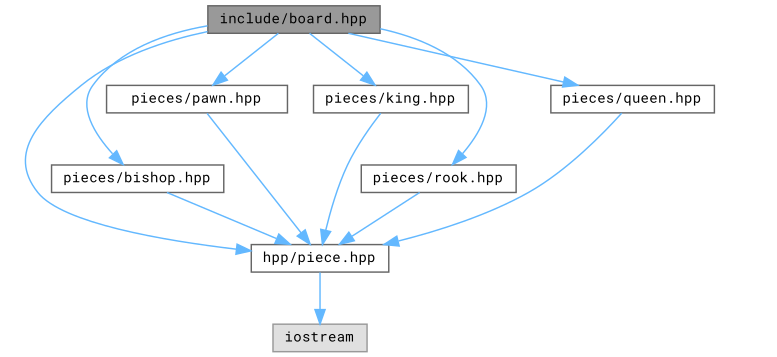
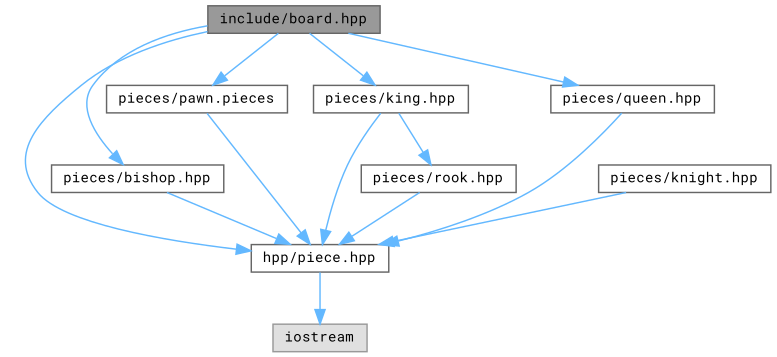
(467, 70) -> (411, 133)
(197, 99) -> (197, 99)
none -> (685, 179)
